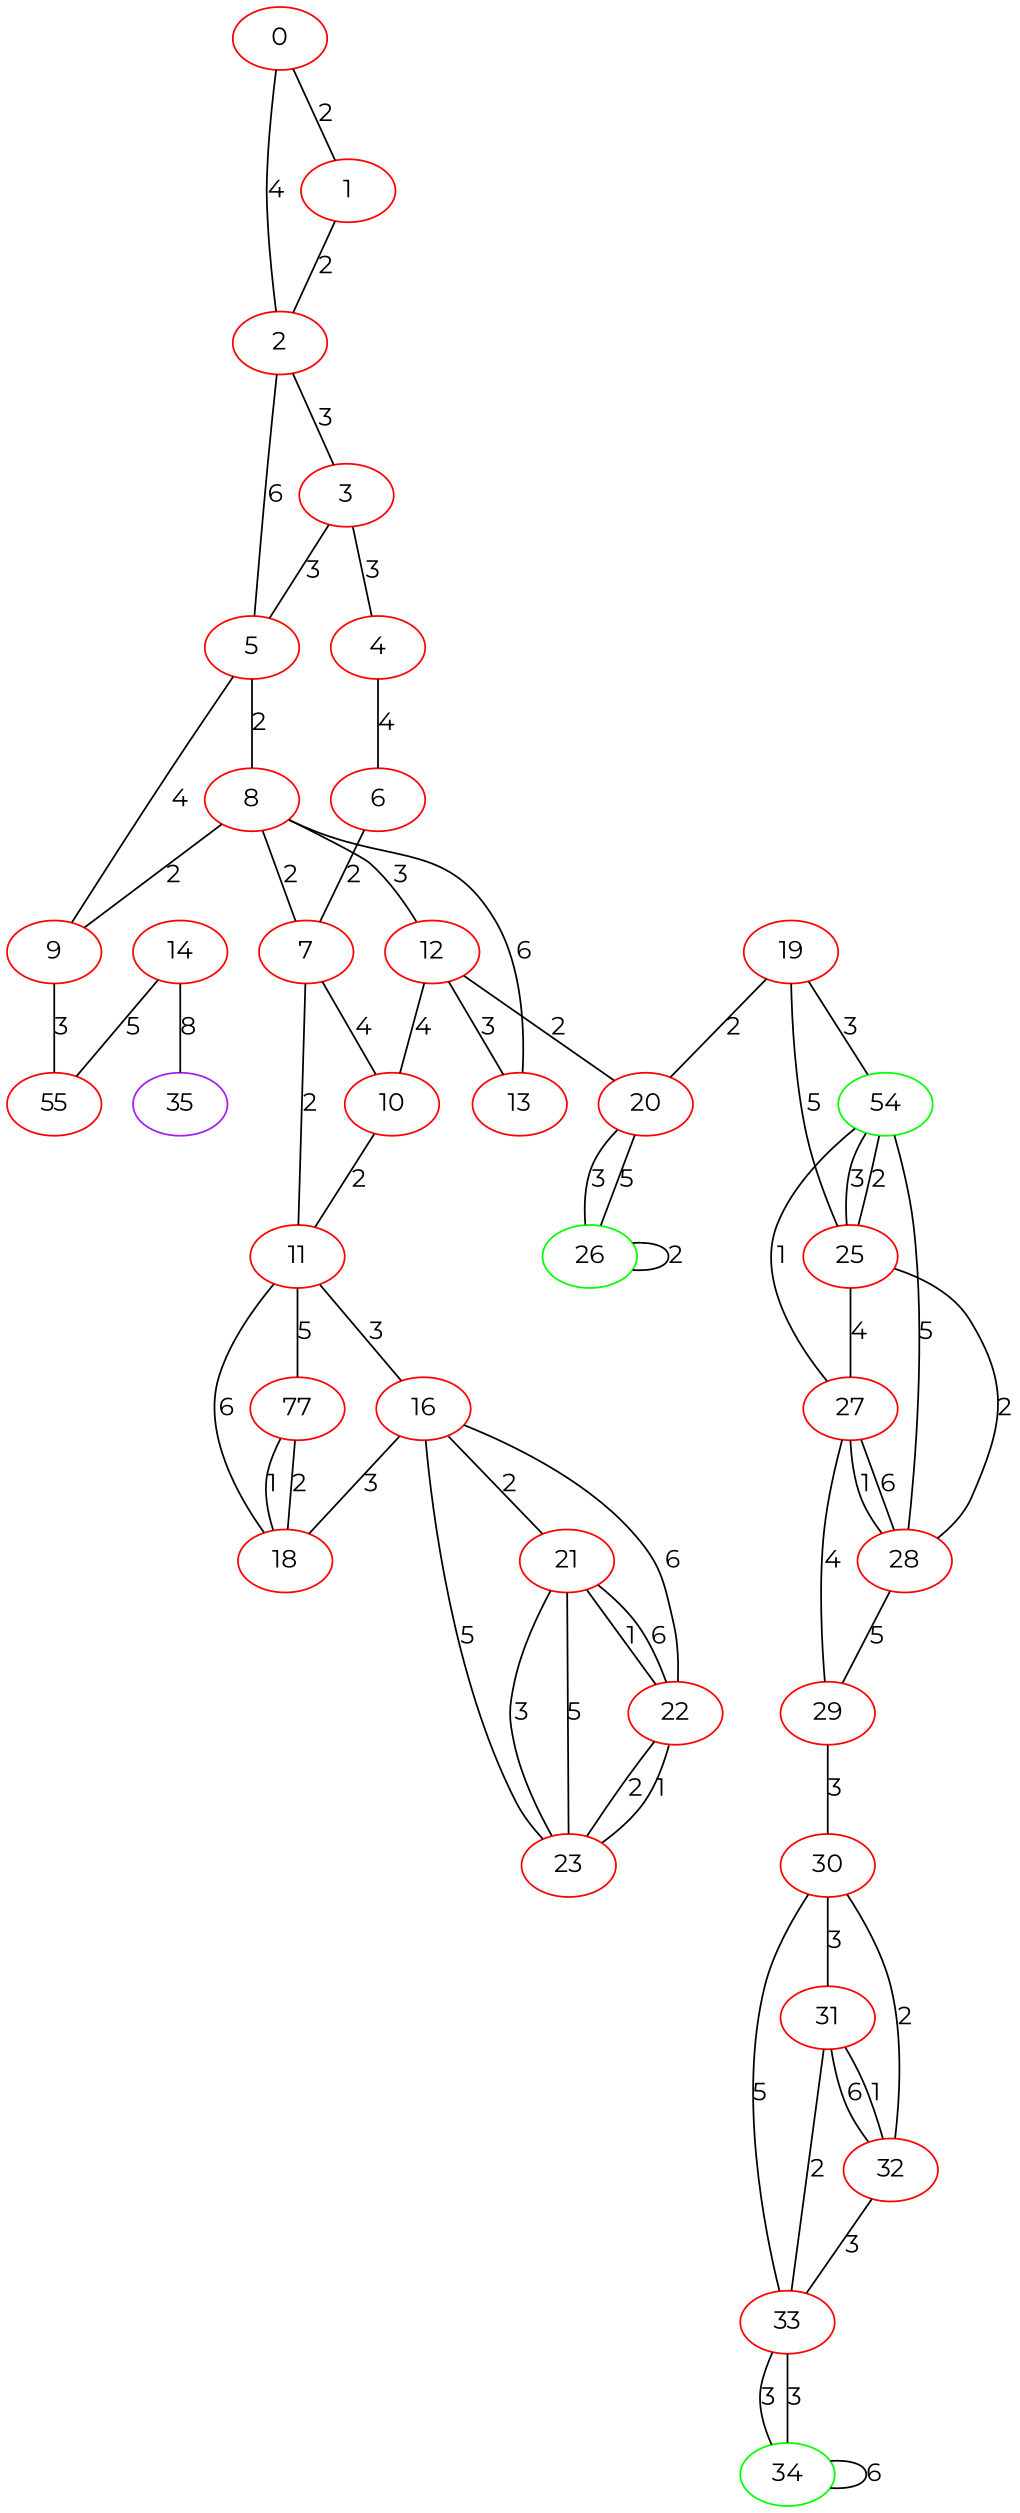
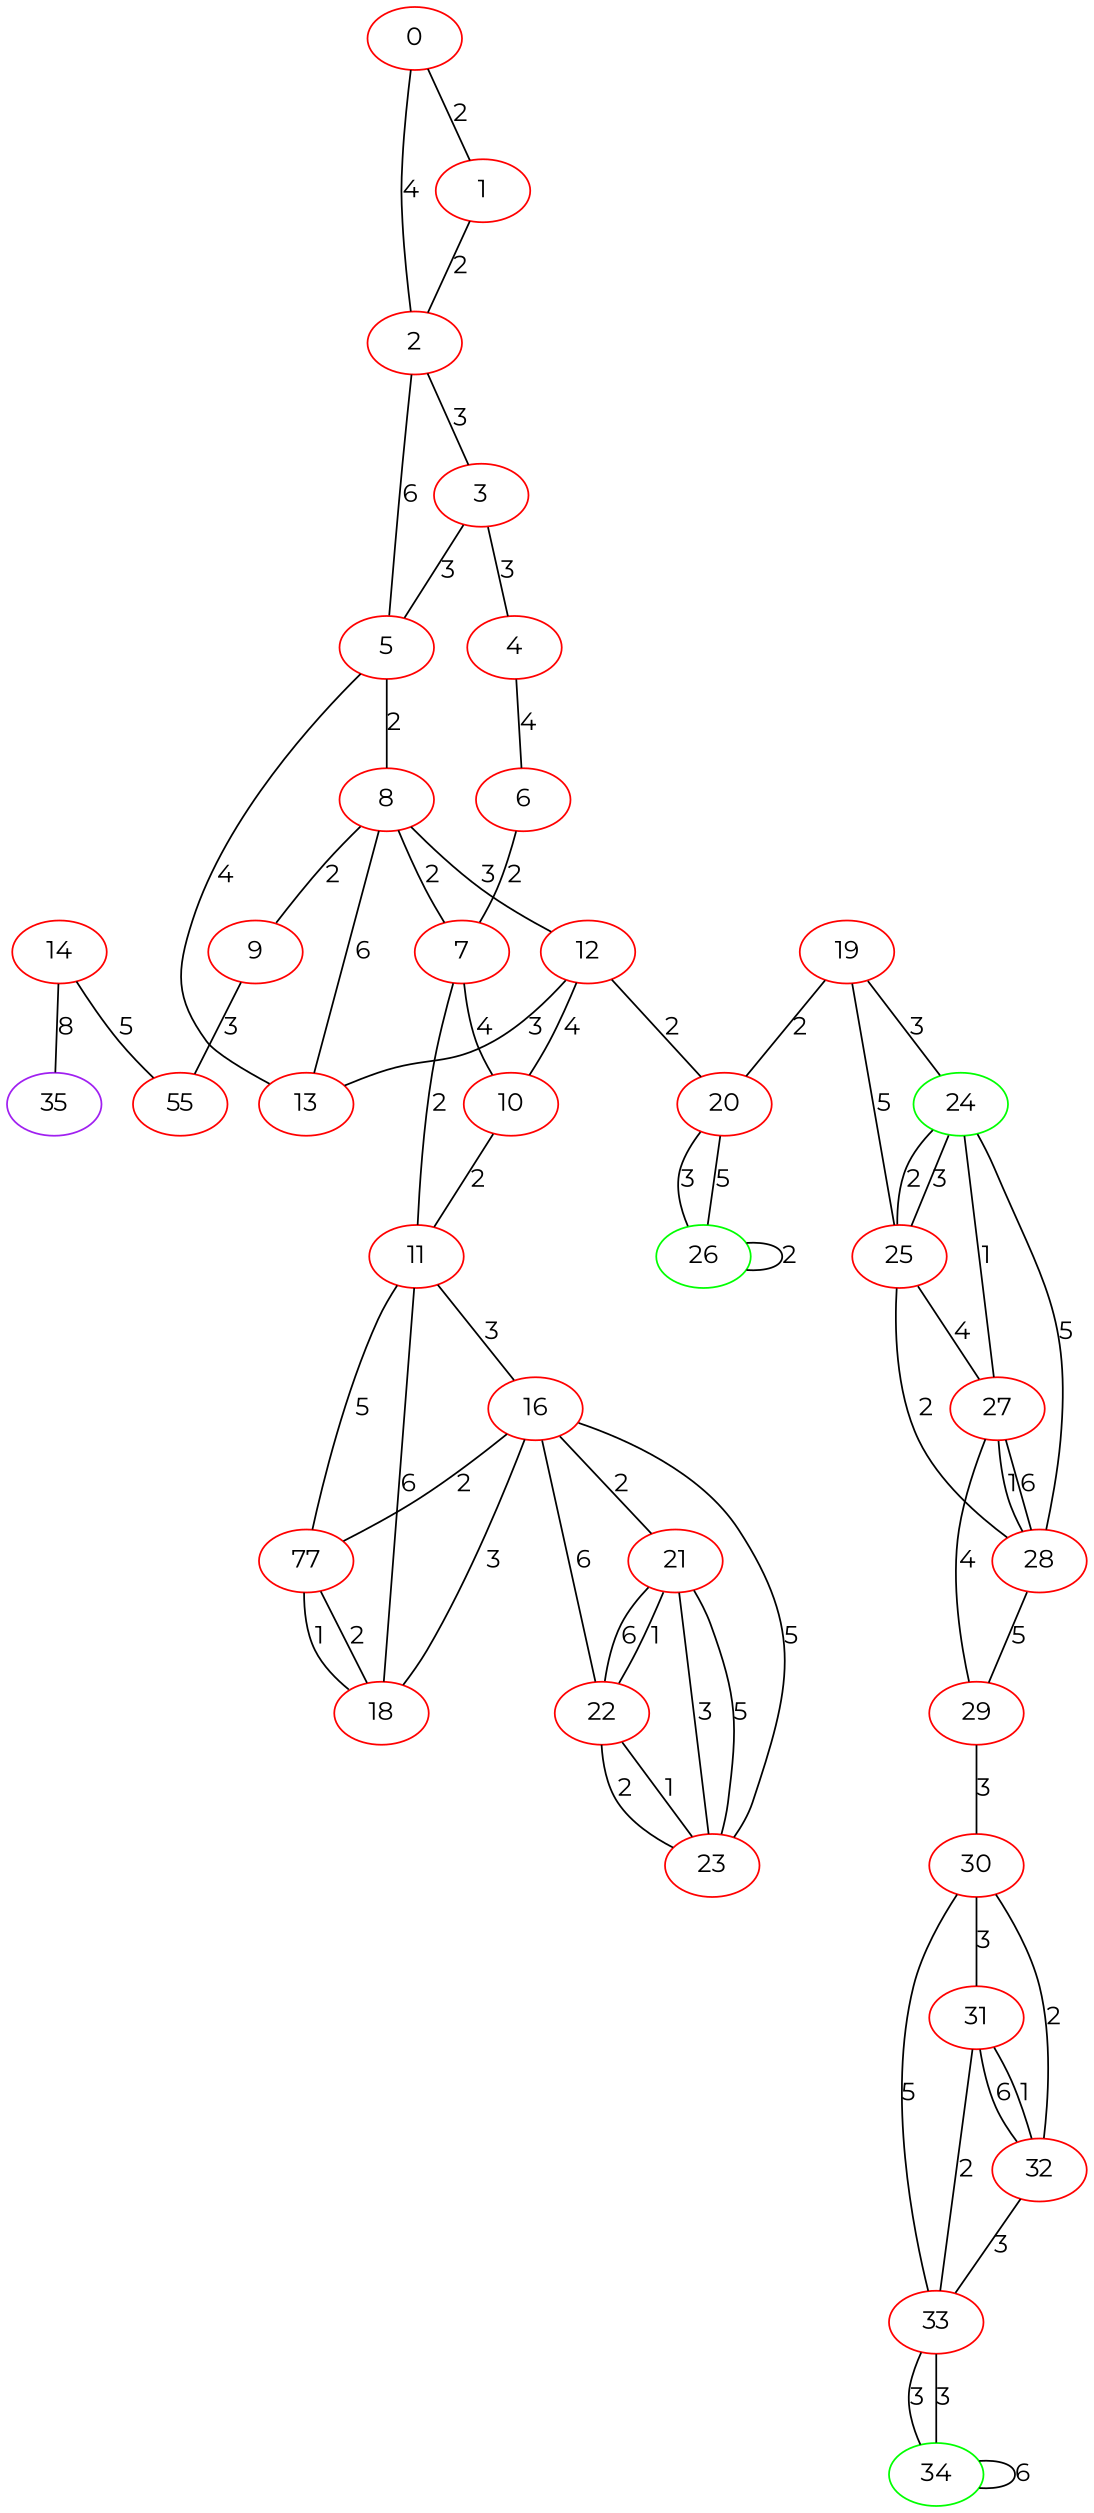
(152, 799) -> (211, 876)
(886, 1104) -> (961, 1104)
none -> (428, 1492)
